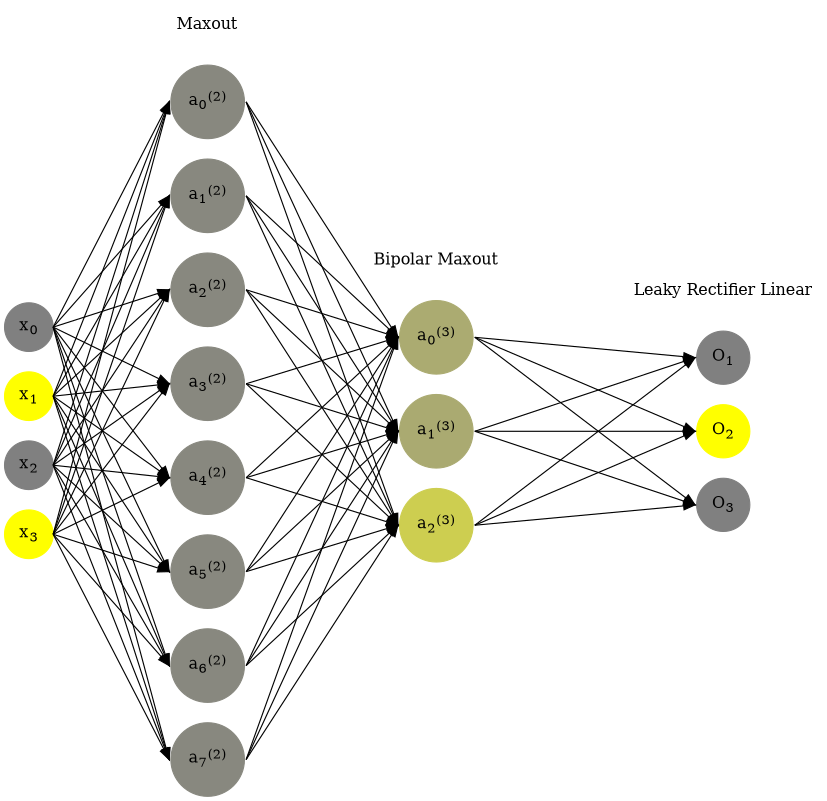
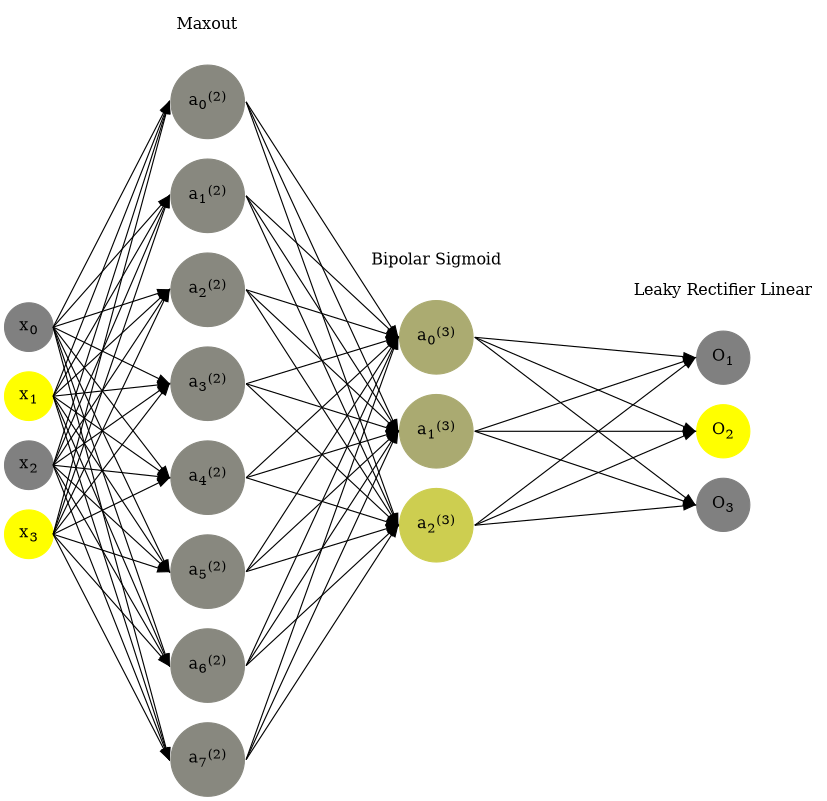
(436, 260) -> (436, 260)
